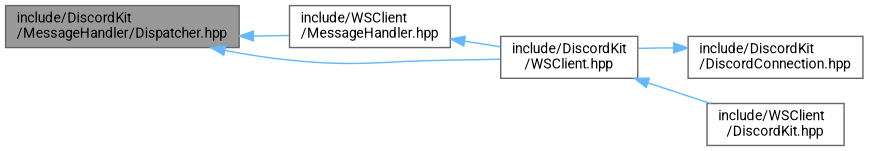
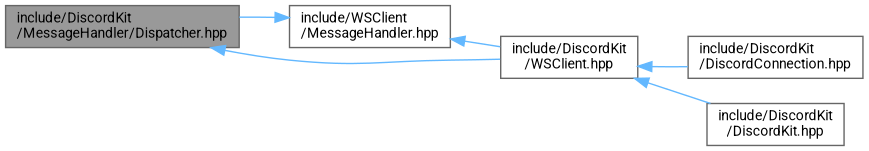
(271, 36) -> (257, 17)
(656, 48) -> (670, 67)
(776, 124) -> (776, 124)
